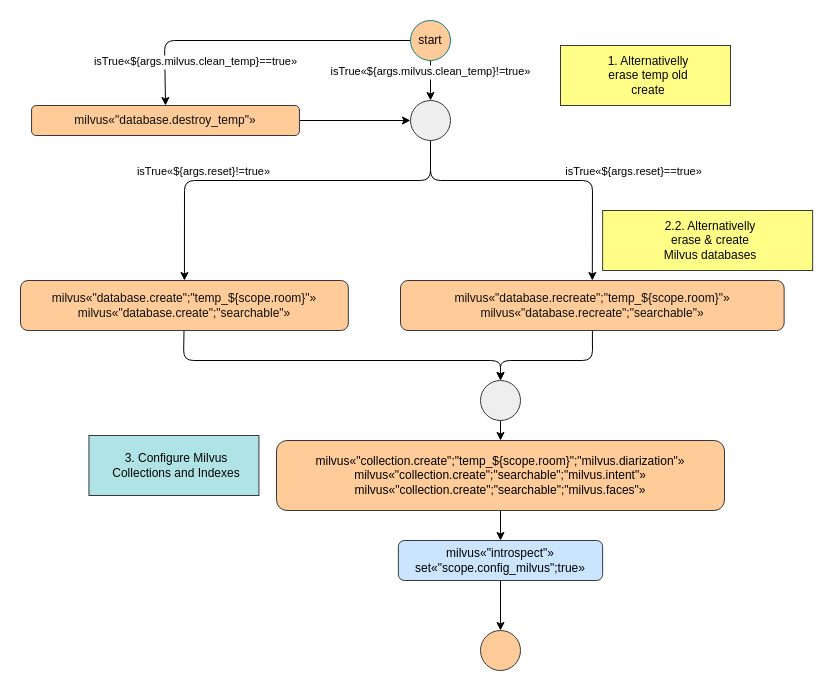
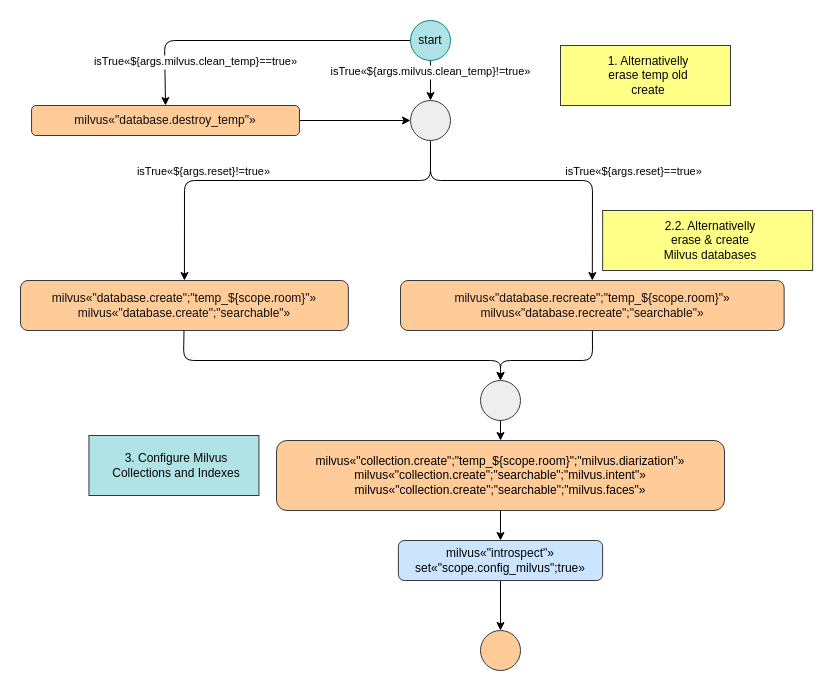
(431, 41) -> (431, 41)
